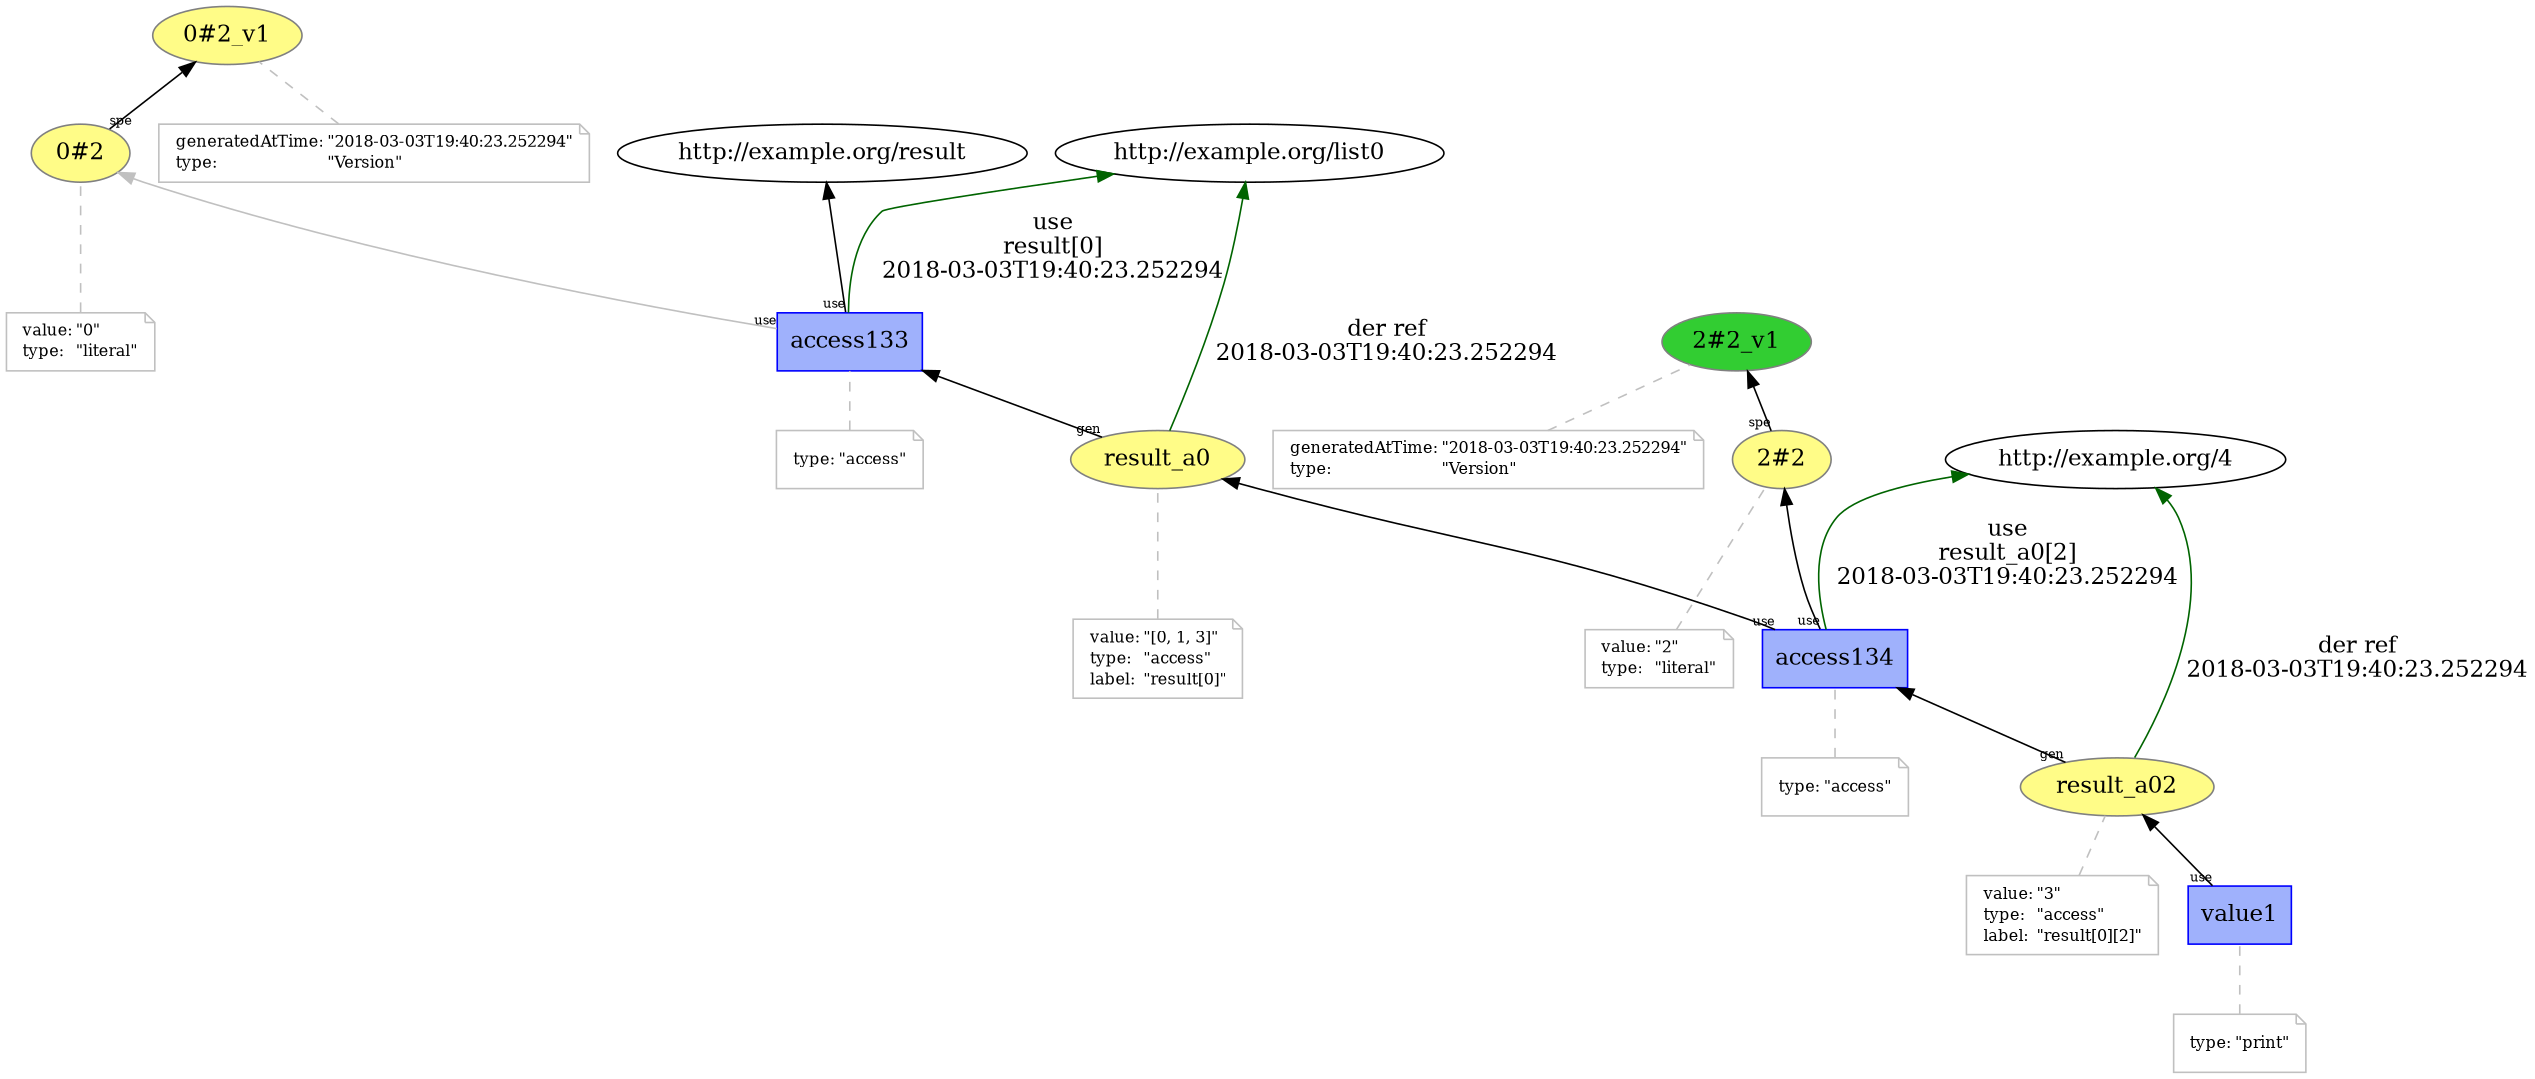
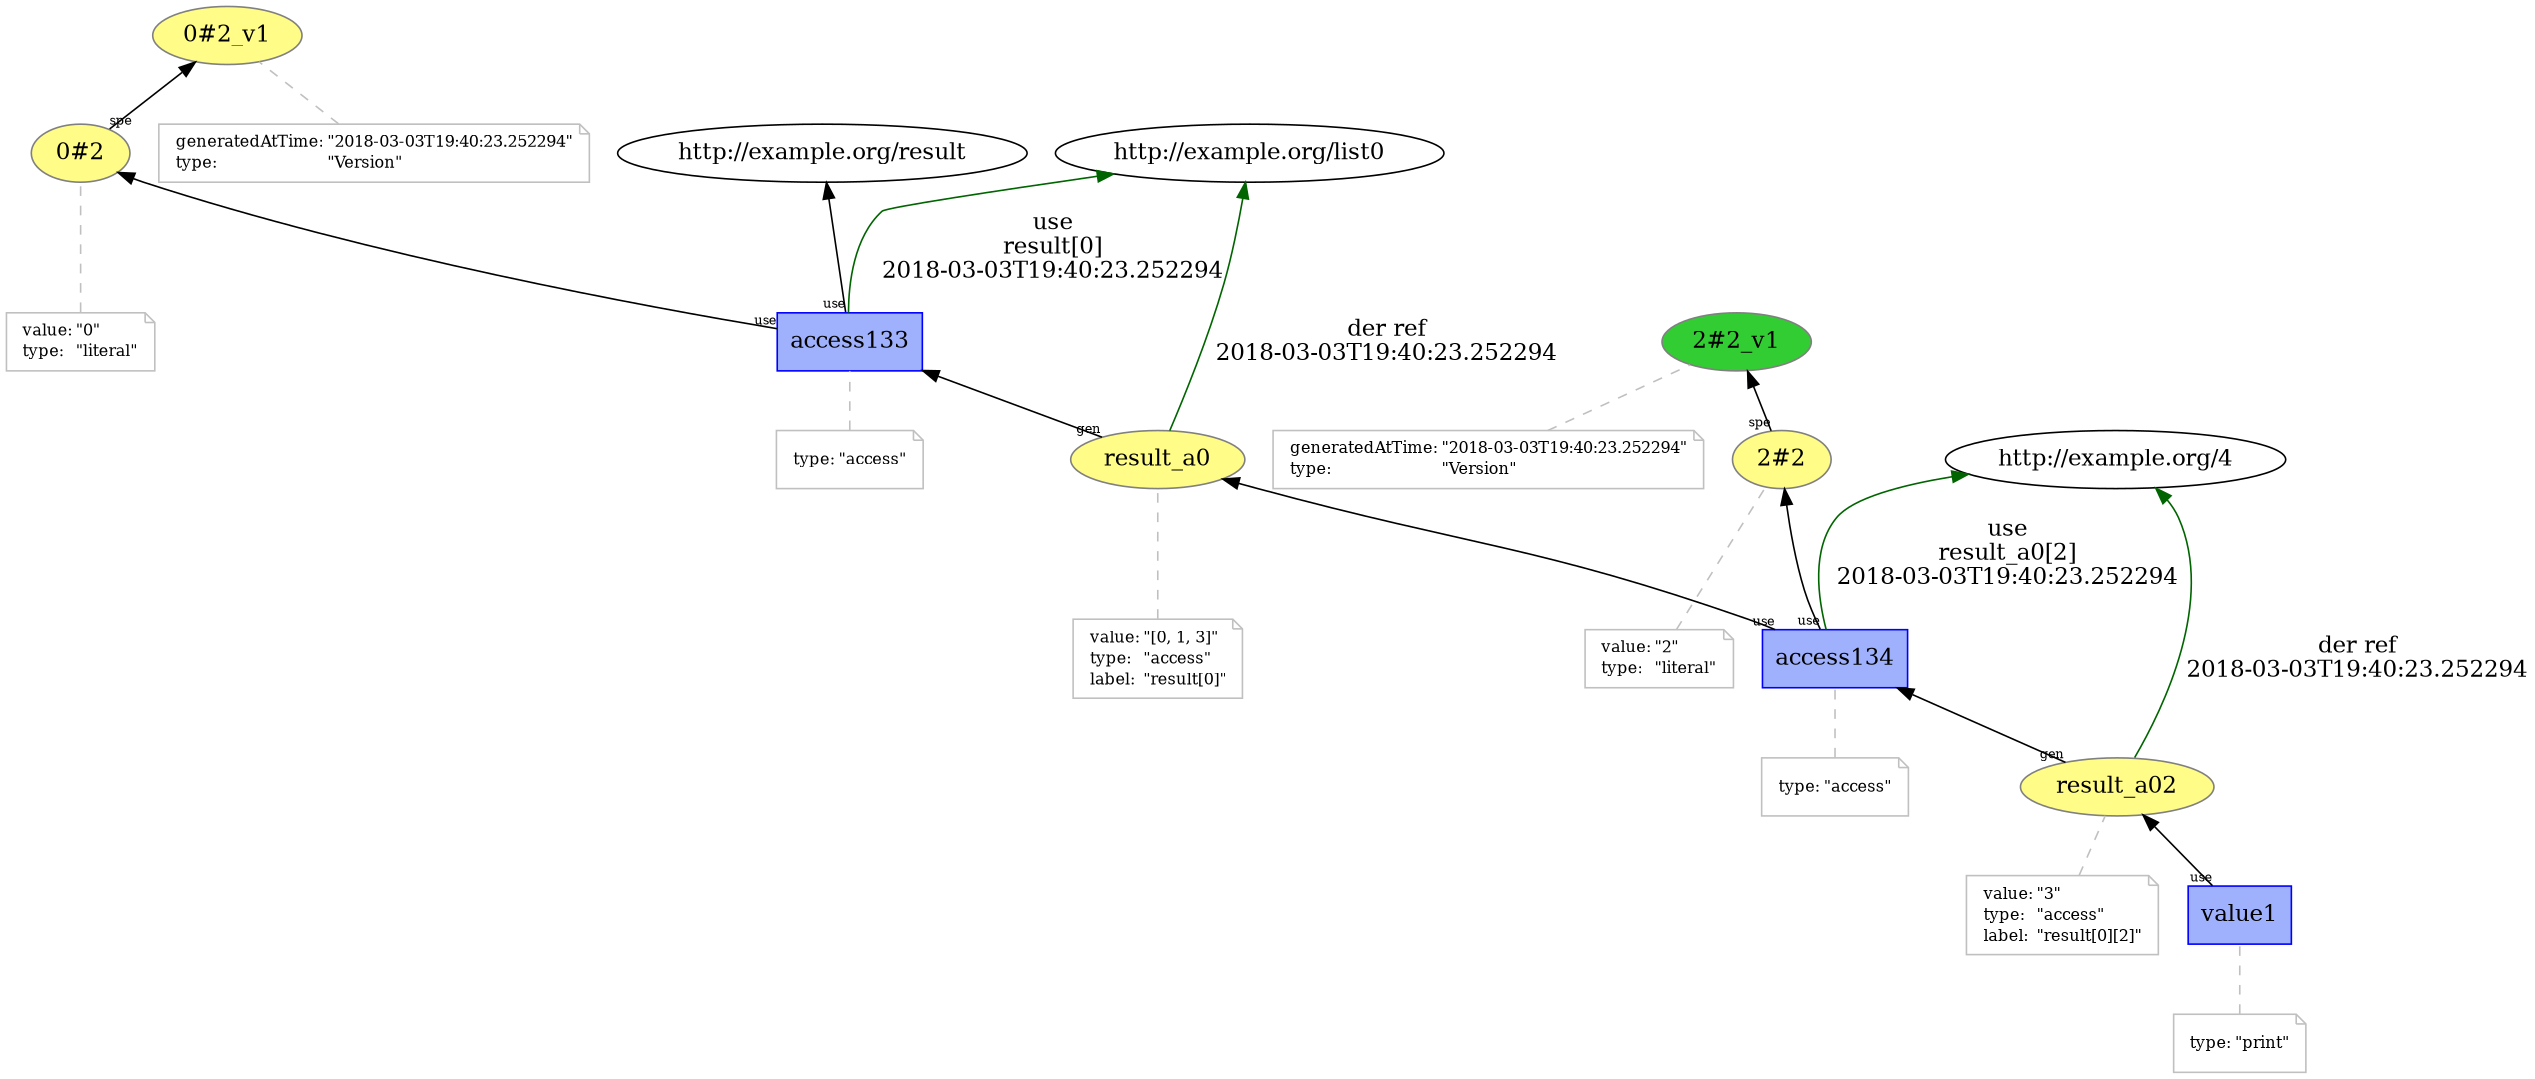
(452, 265) -> (452, 265)
